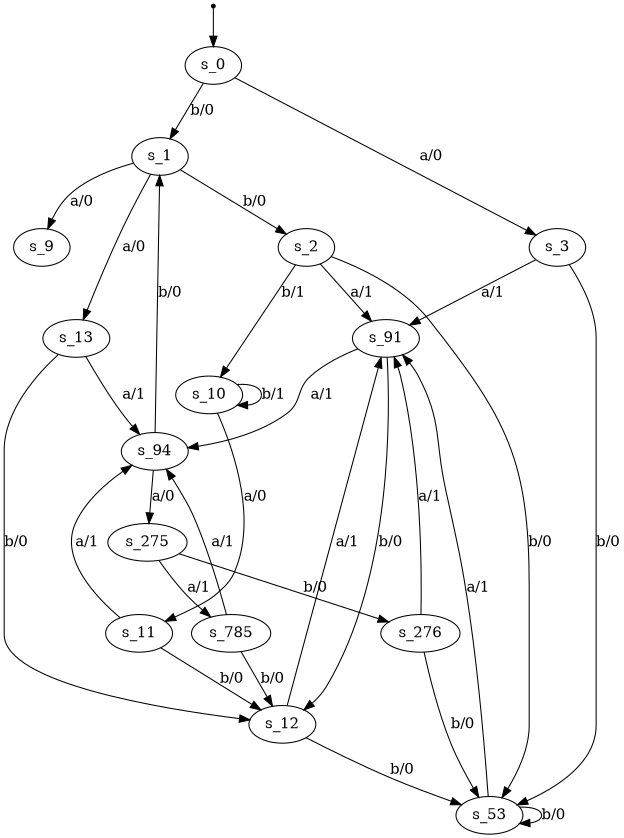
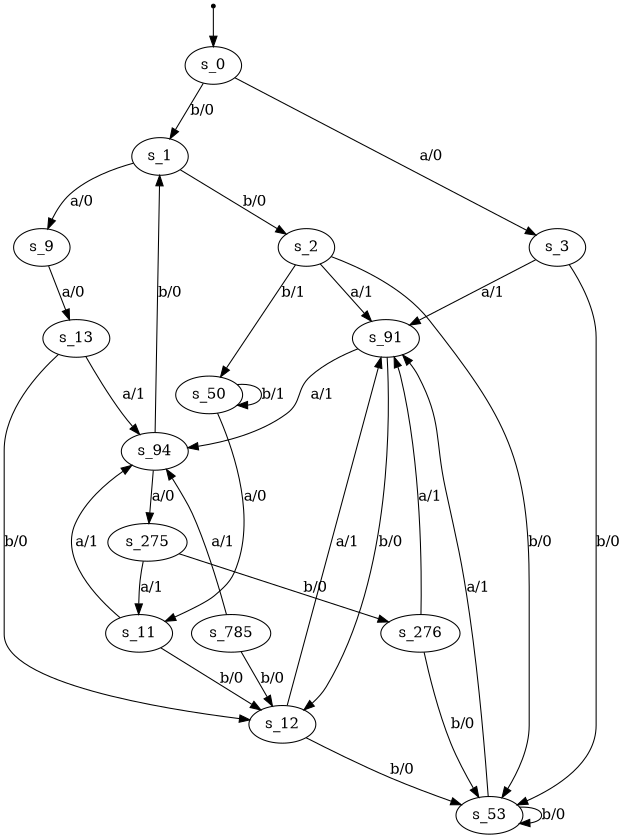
(117, 241) -> (57, 288)
(209, 395) -> (209, 395)
(179, 587) -> (140, 582)
